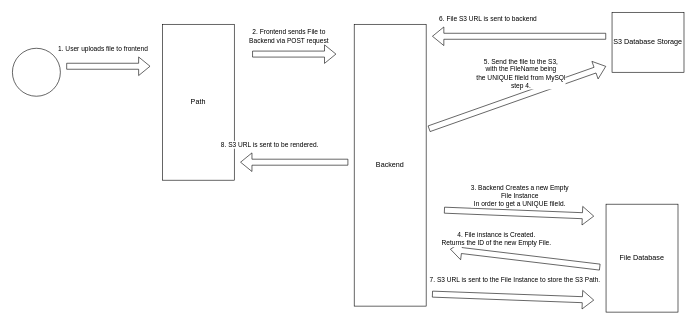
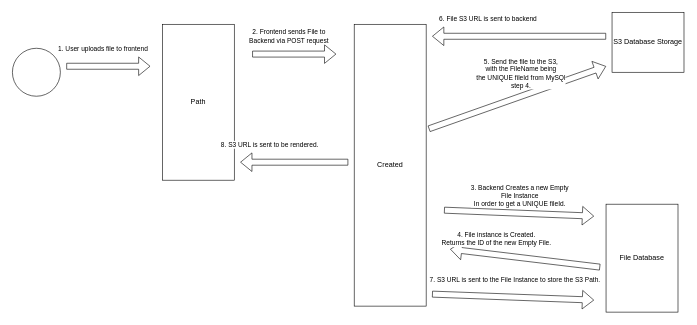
(390, 165) -> (390, 165)
